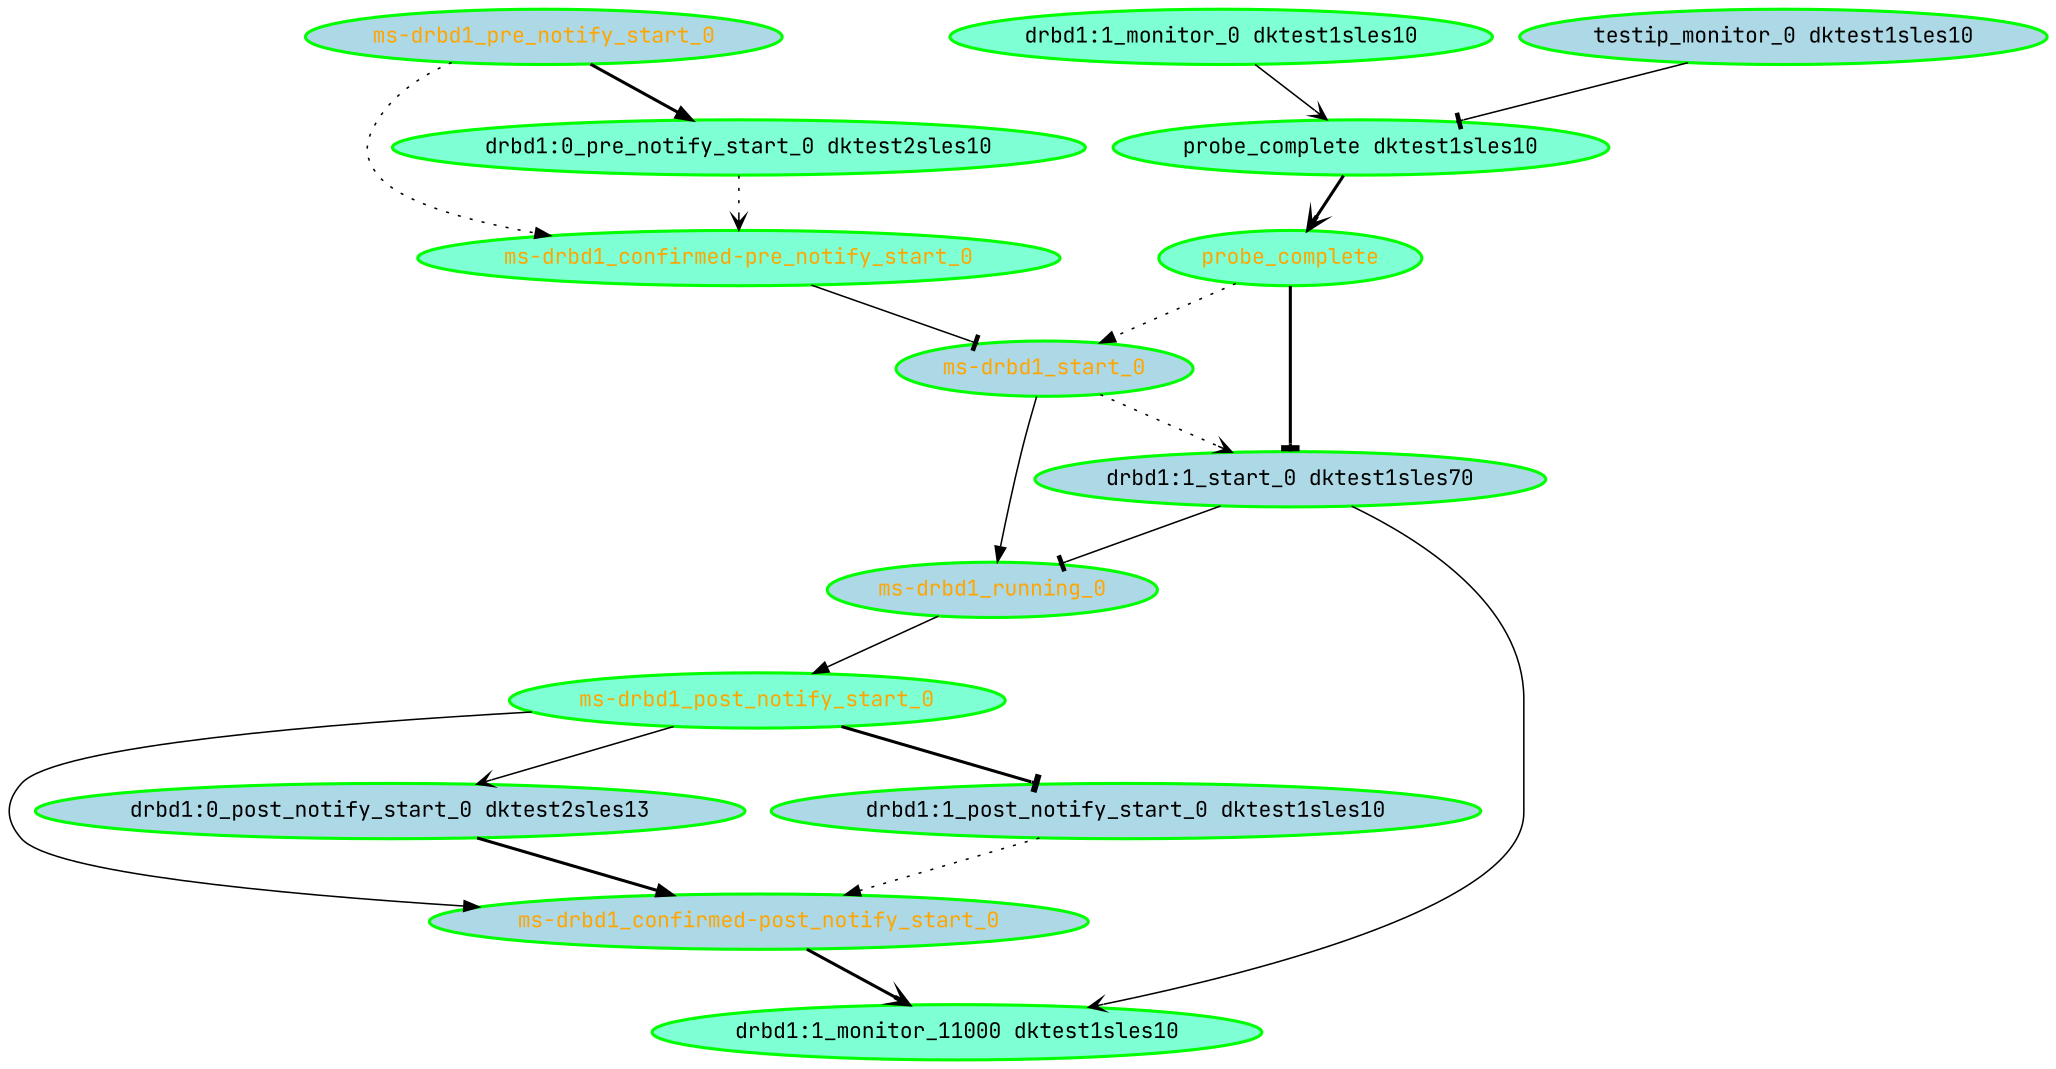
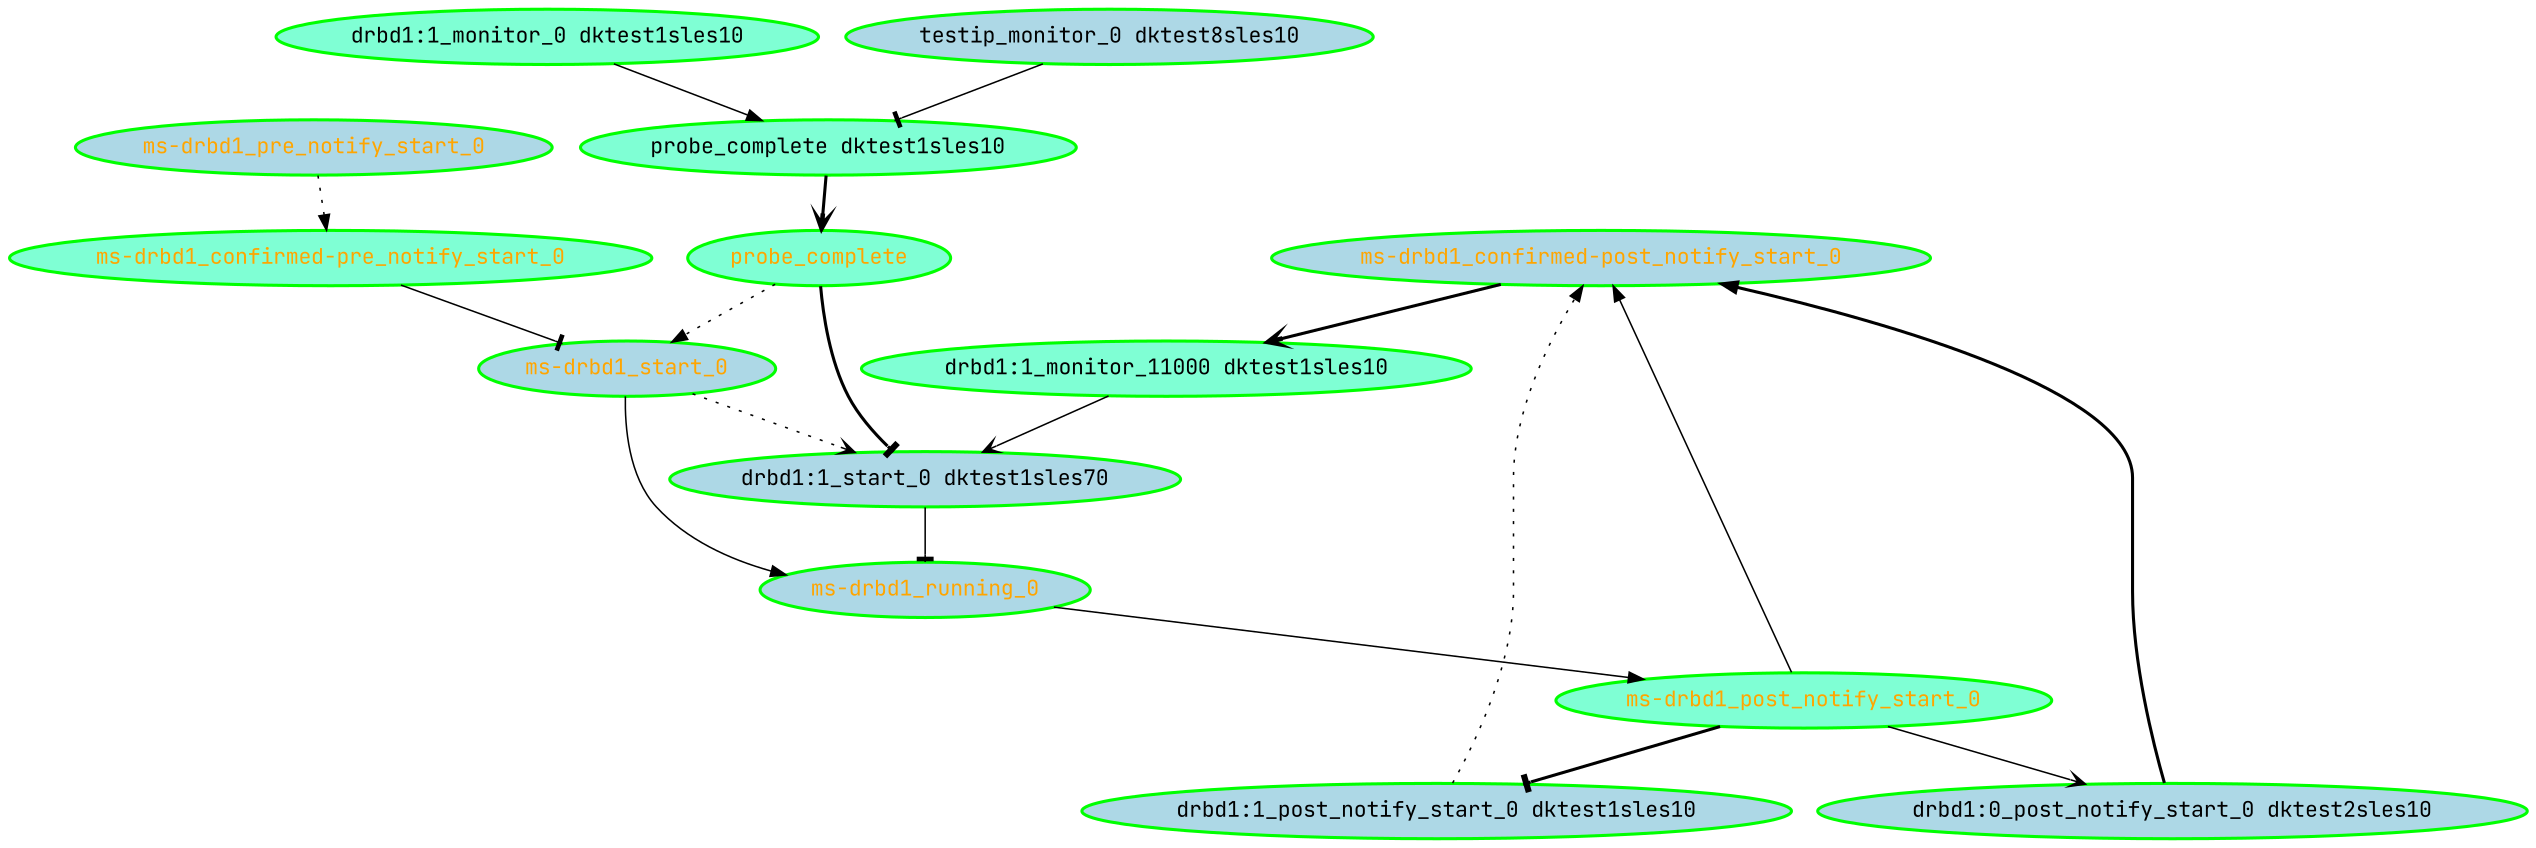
(1783, 37) -> (1110, 37)
(1285, 87) -> (681, 89)
(739, 147) -> none
(390, 811) -> (2173, 811)
(1504, 854) -> (1053, 421)
